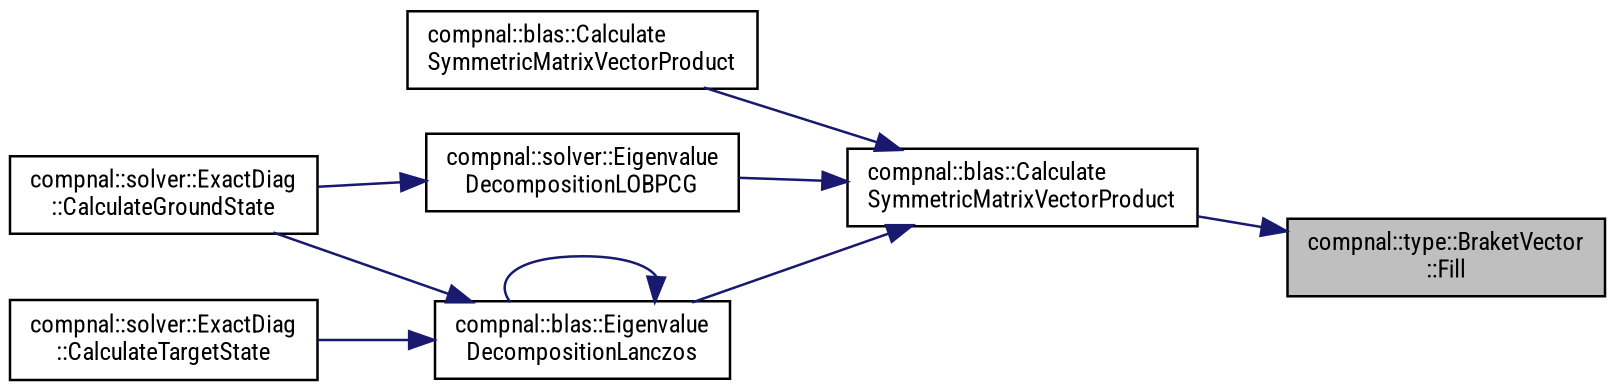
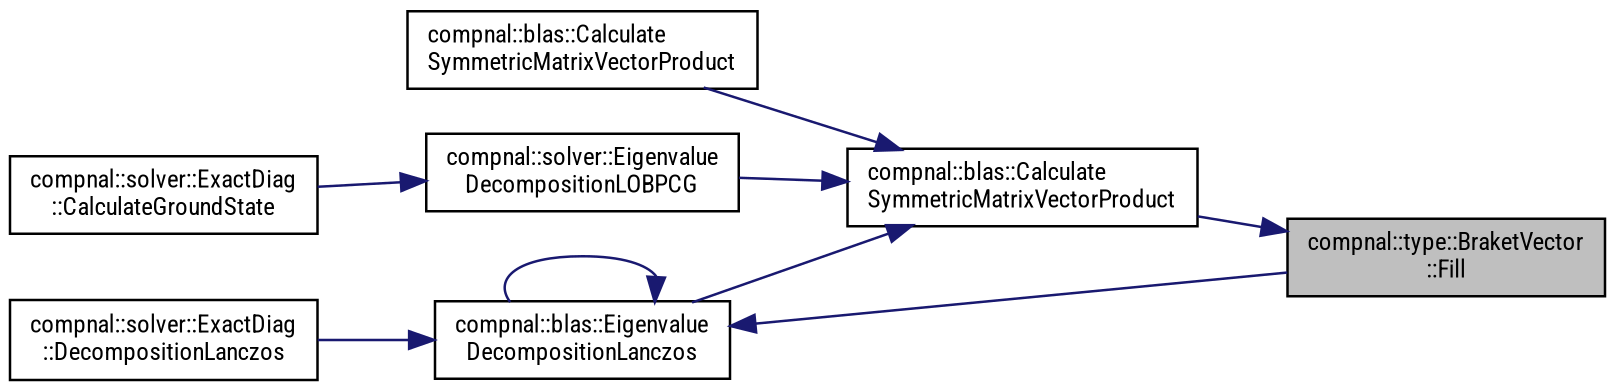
(361, 263) -> (1021, 298)
(164, 340) -> (164, 340)
